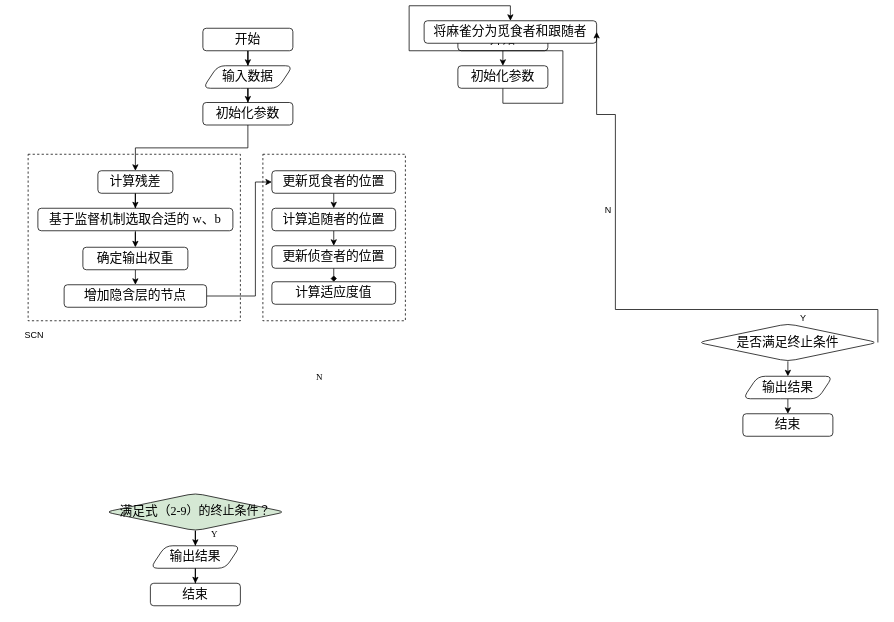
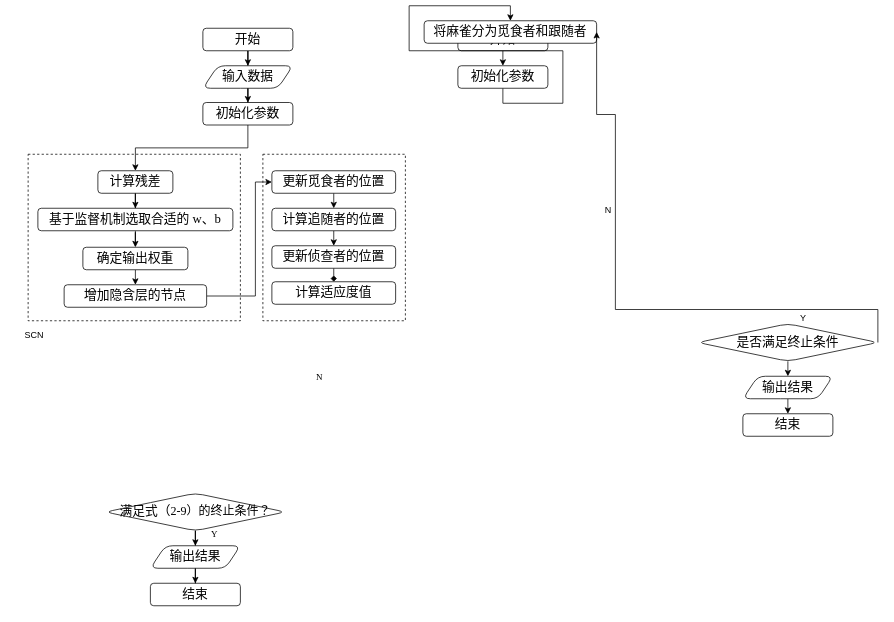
(195, 512) -> (195, 512)
